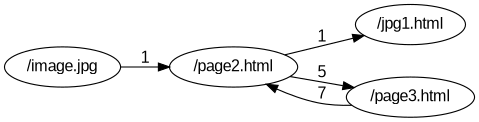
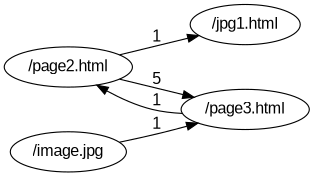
(139, 67) -> (153, 135)
(322, 94) -> (157, 101)
